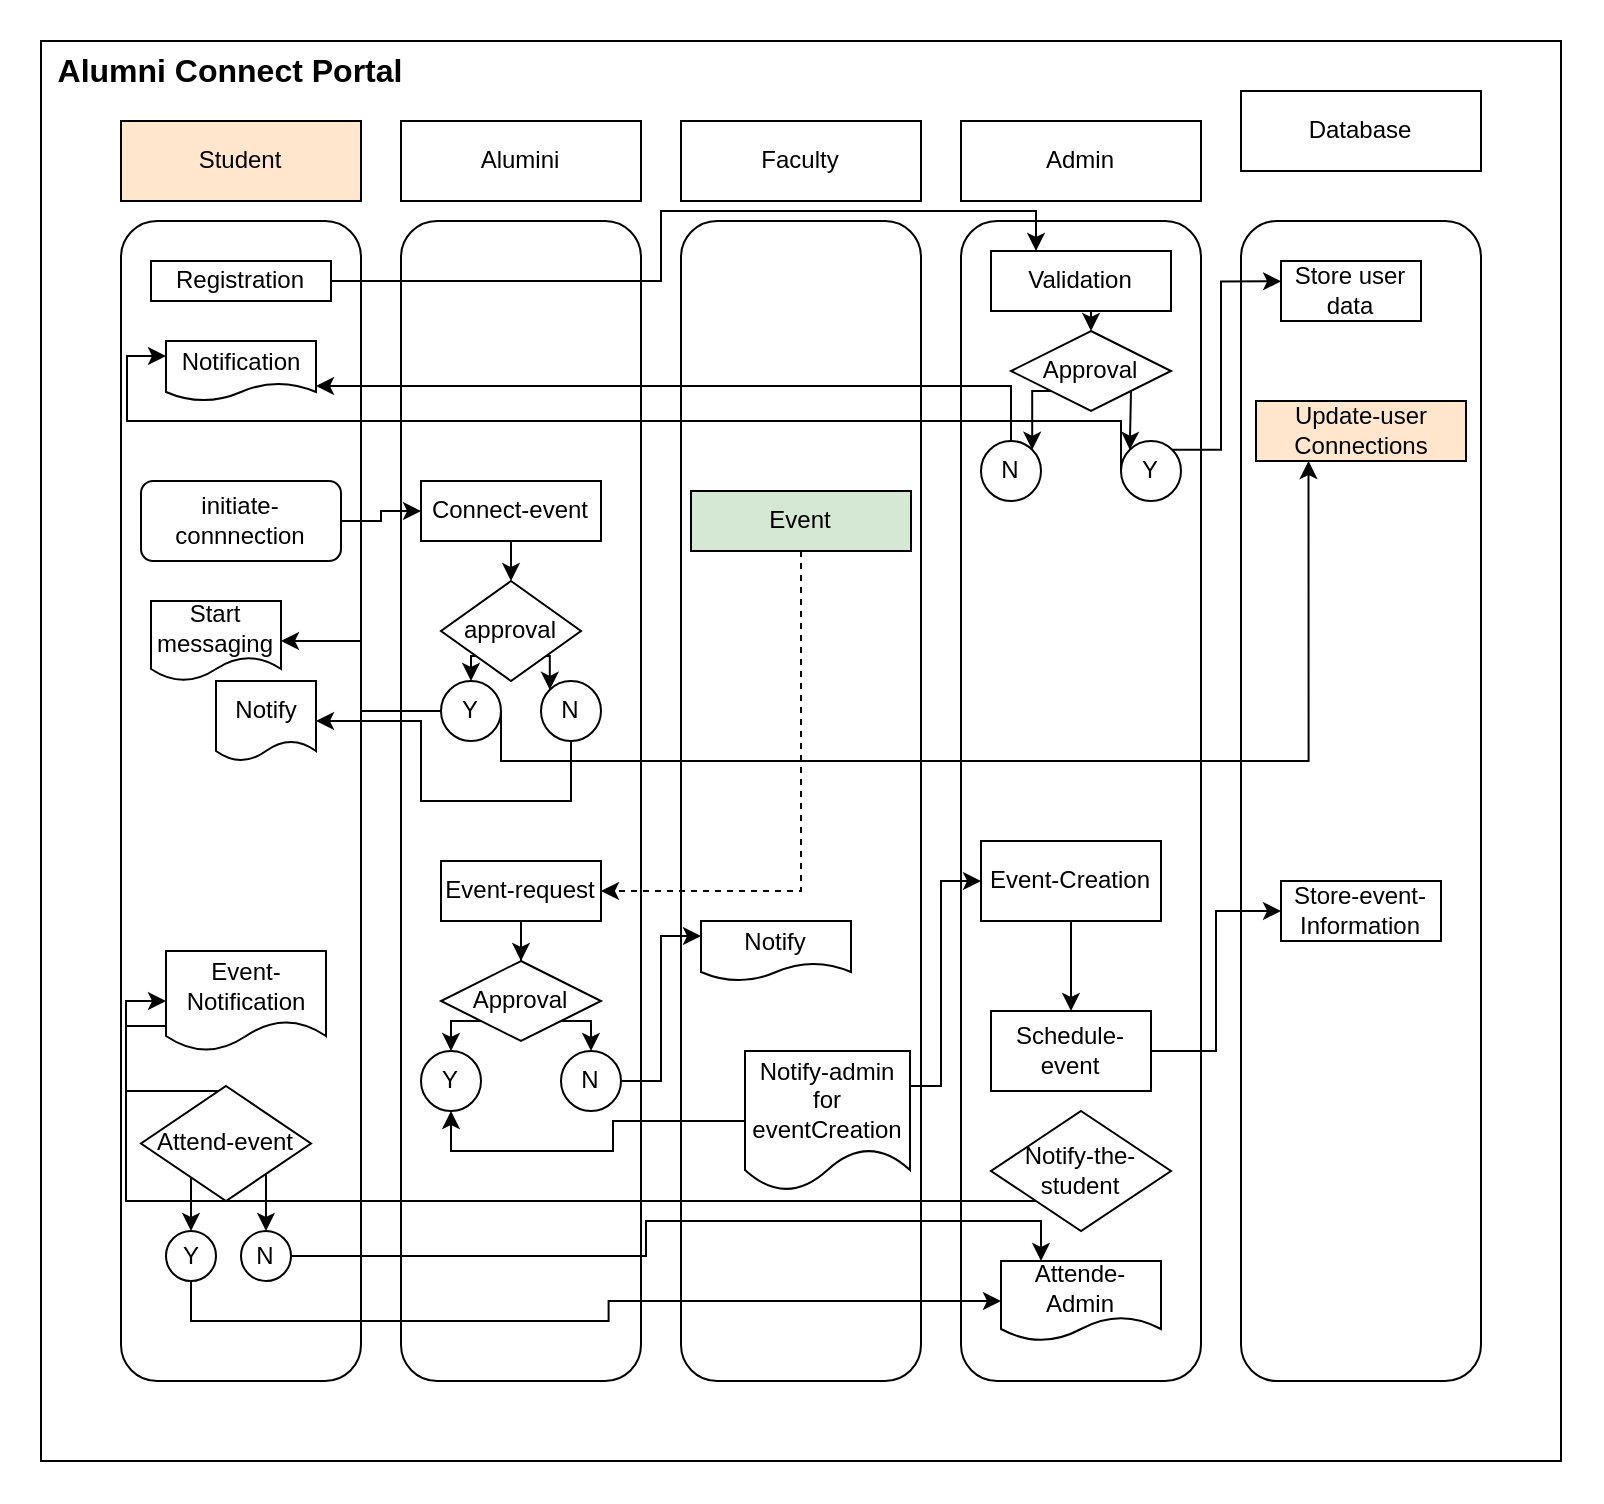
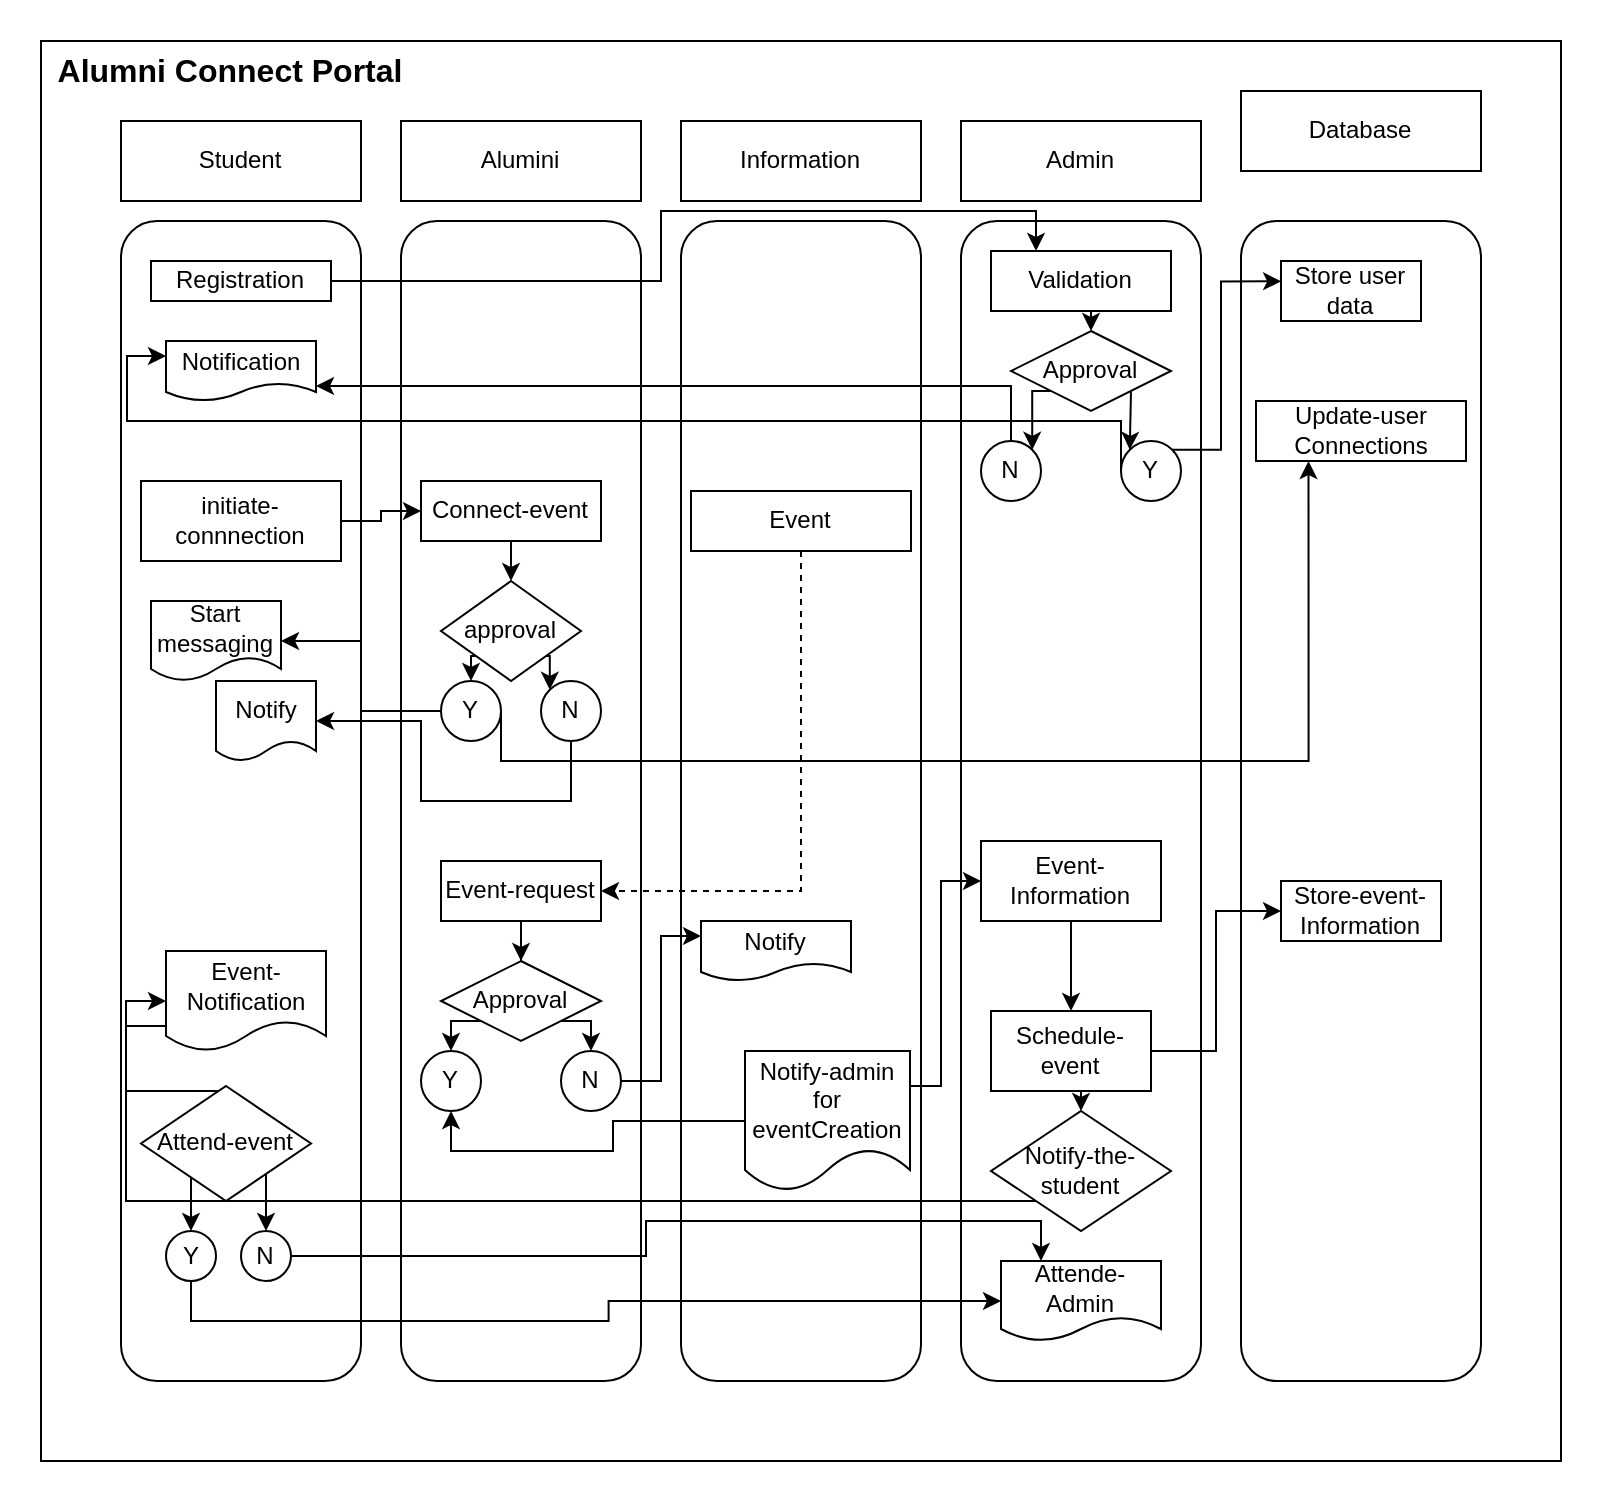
(241, 161) -> (241, 161)
(801, 161) -> (801, 161)
(1361, 431) -> (1361, 431)
(241, 521) -> (241, 521)
(801, 521) -> (801, 521)
(1071, 881) -> (1071, 881)
none -> (1079, 1091)
